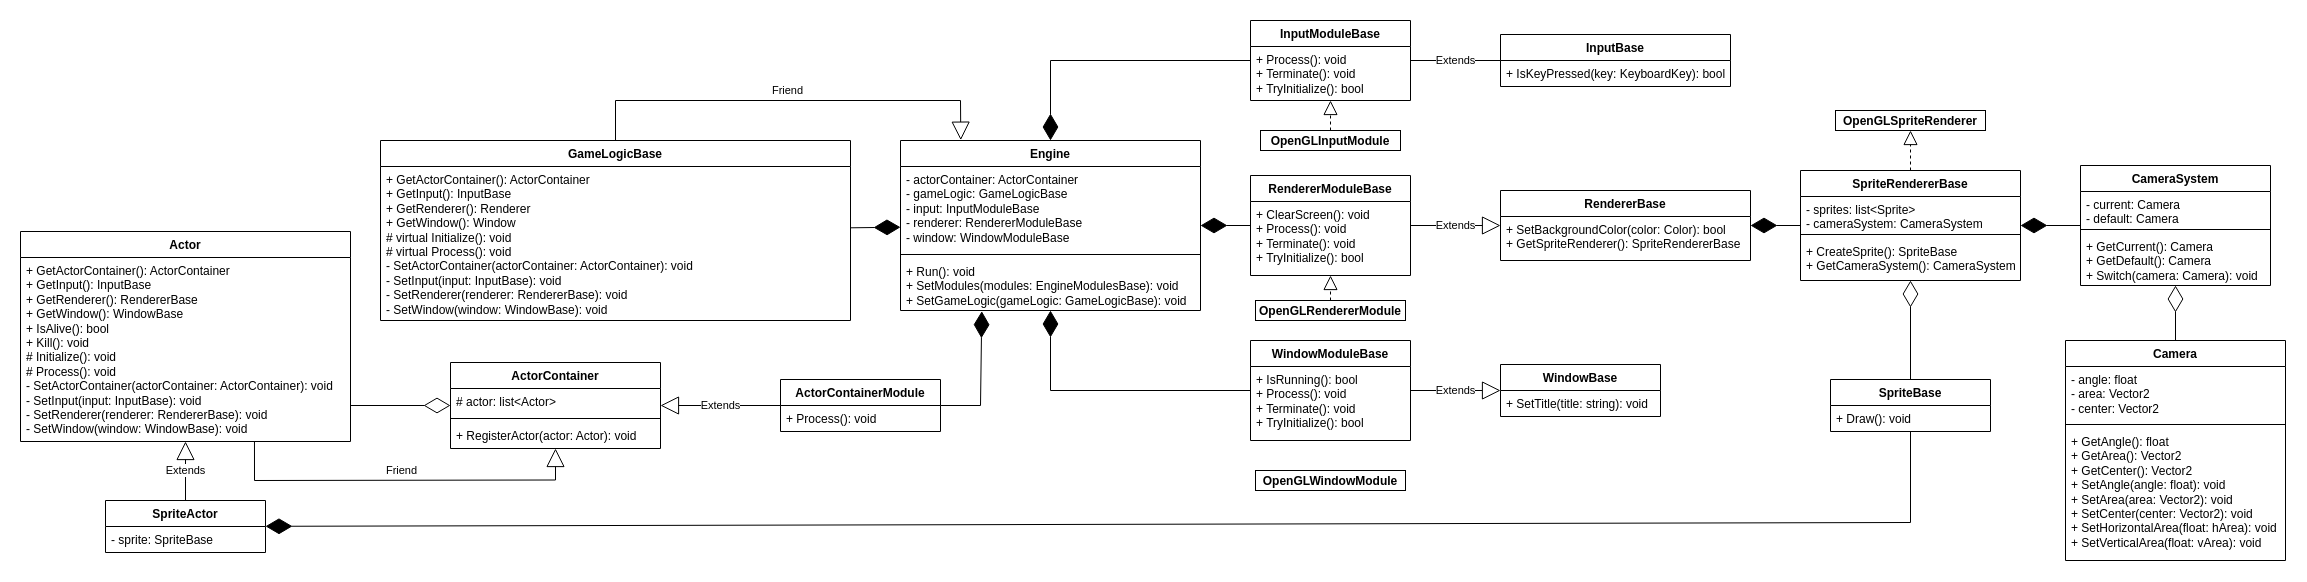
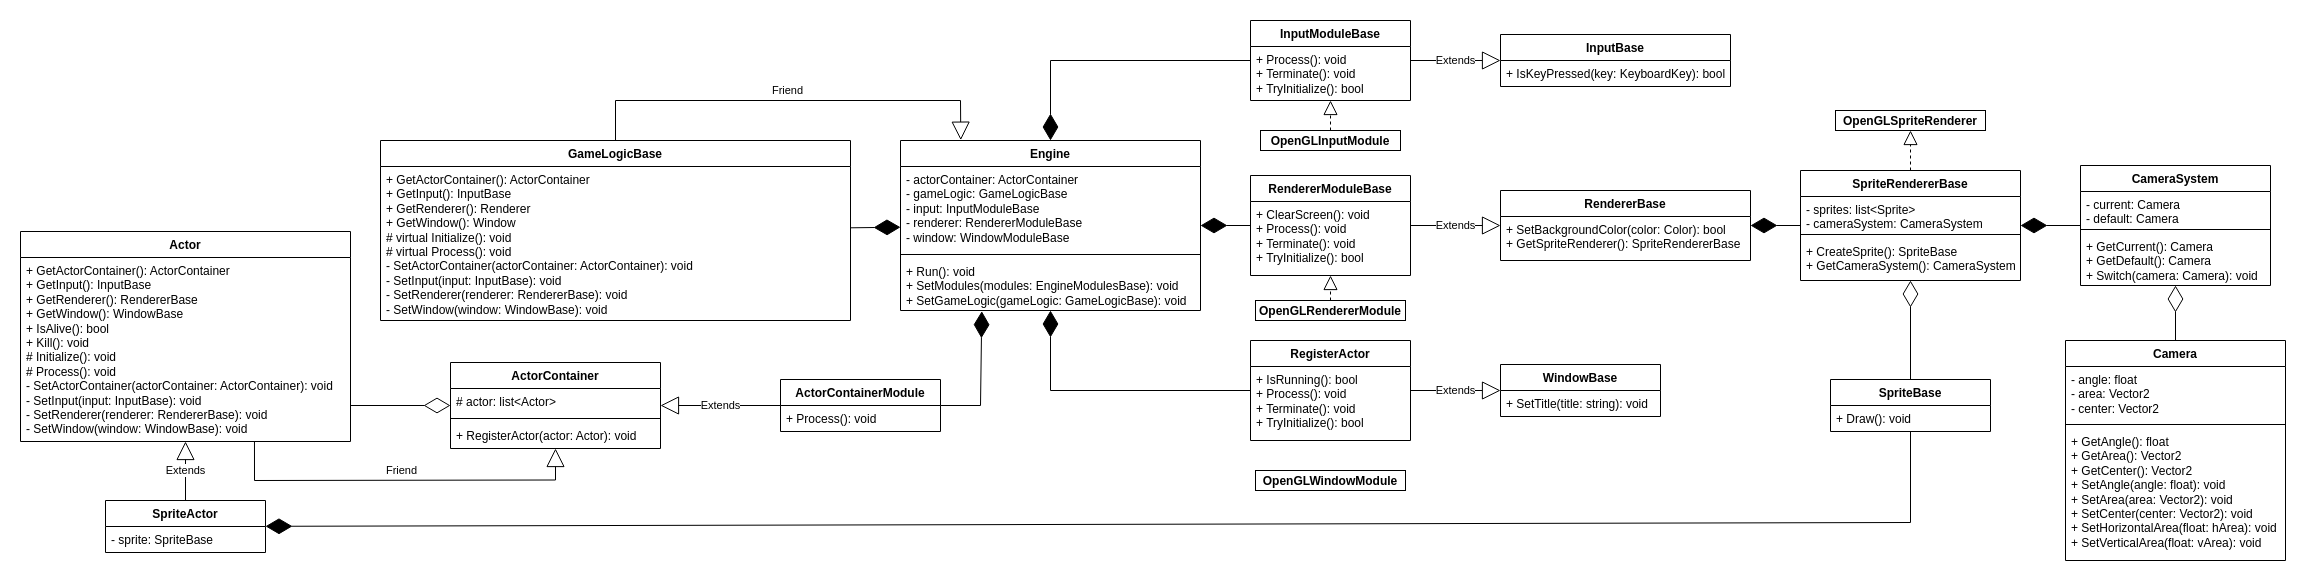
(1489, 61) -> (1481, 61)
(1331, 355) -> (1331, 355)
